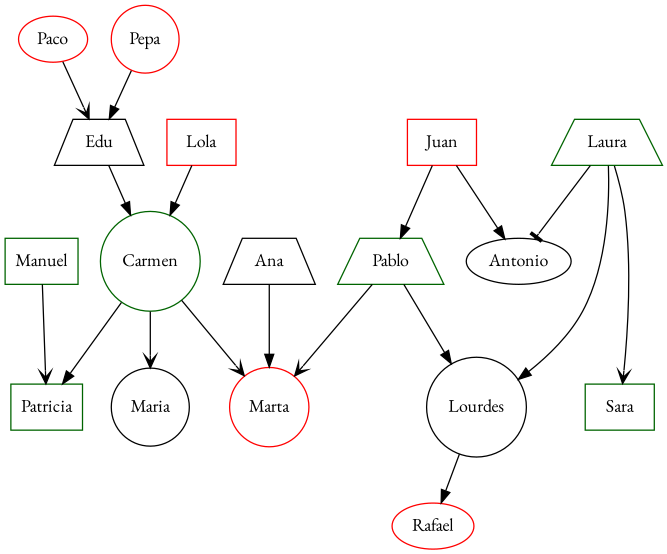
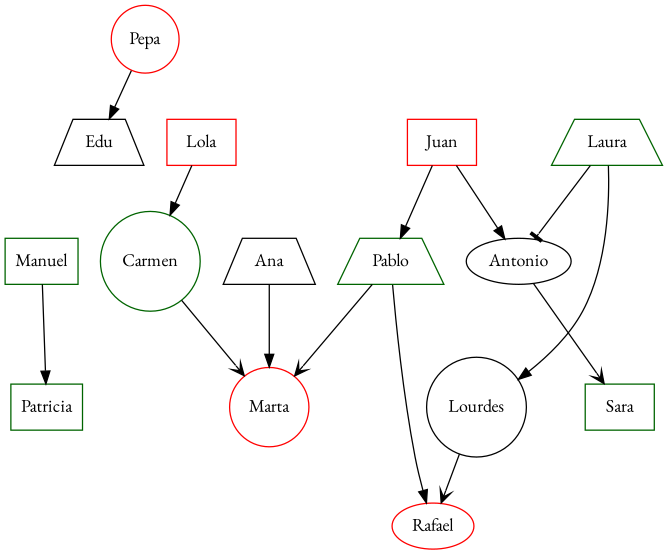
(53, 39) -> none
(117, 184) -> none
(629, 268) -> (564, 326)
(424, 319) -> (404, 388)
(44, 328) -> (44, 328)
(96, 338) -> none
(150, 407) -> none
(453, 472) -> (453, 472)
